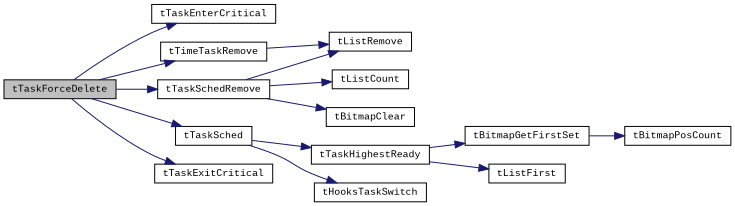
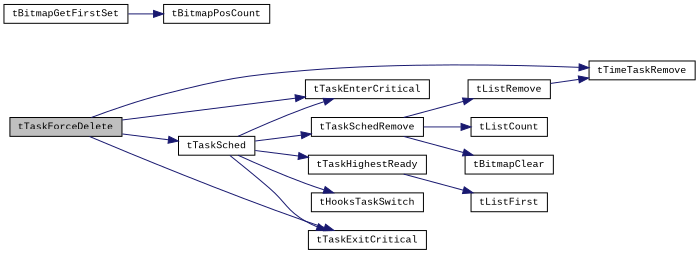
(293, 47) -> (565, 81)
(132, 89) -> (278, 138)
none -> (280, 118)
(442, 146) -> none
none -> (273, 192)
